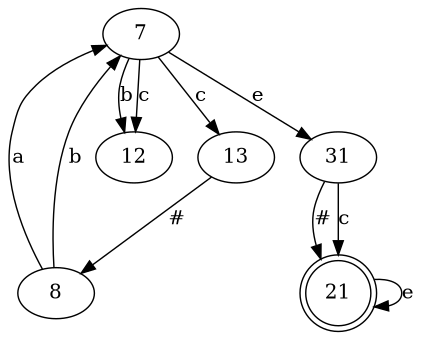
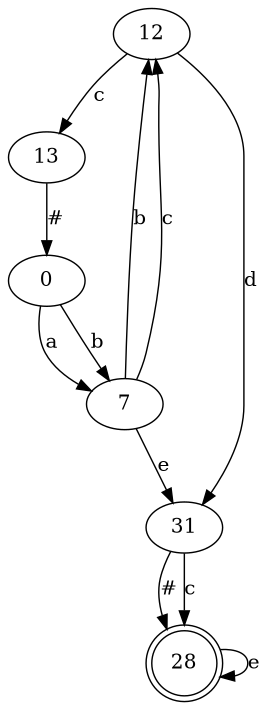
(184, 90) -> (94, 85)
none -> (244, 265)
(56, 293) -> (47, 281)
(338, 293) -> (184, 663)
